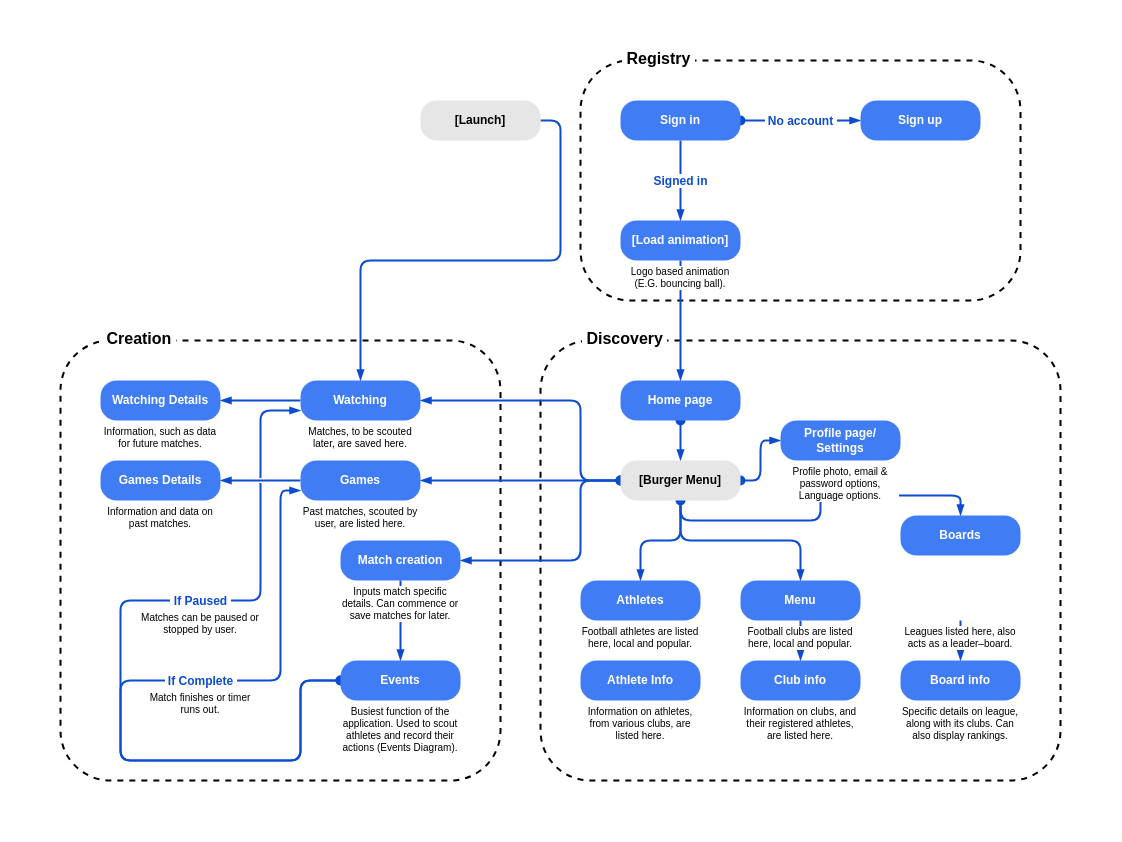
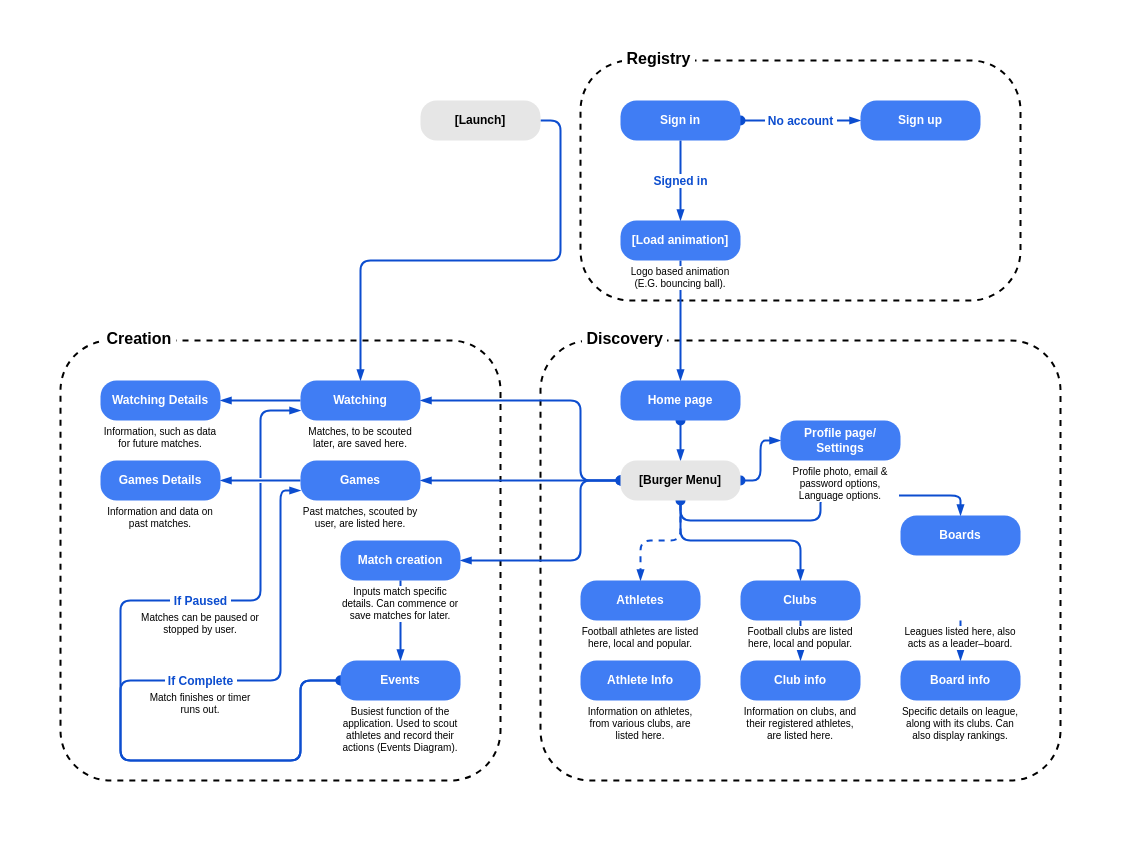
(647, 541) -> (647, 541)
(801, 601) -> (801, 601)
